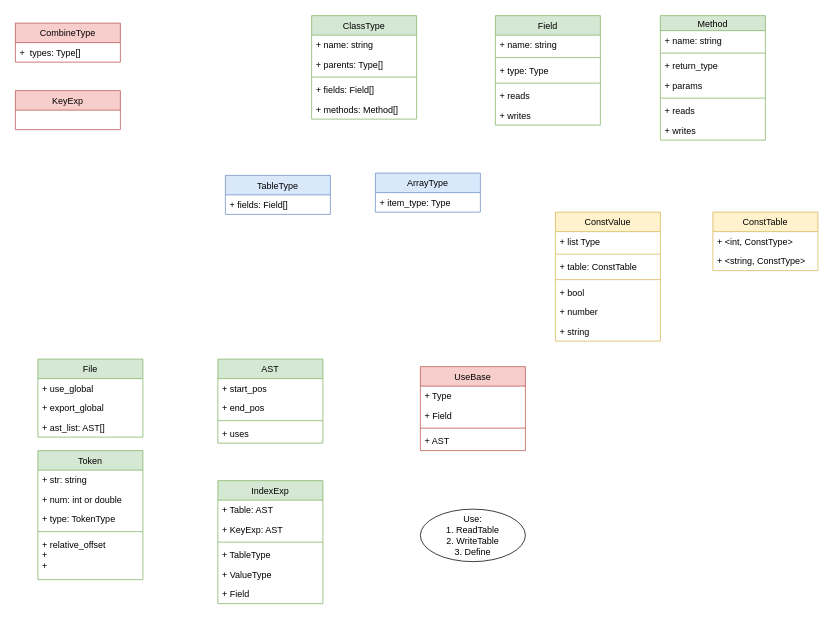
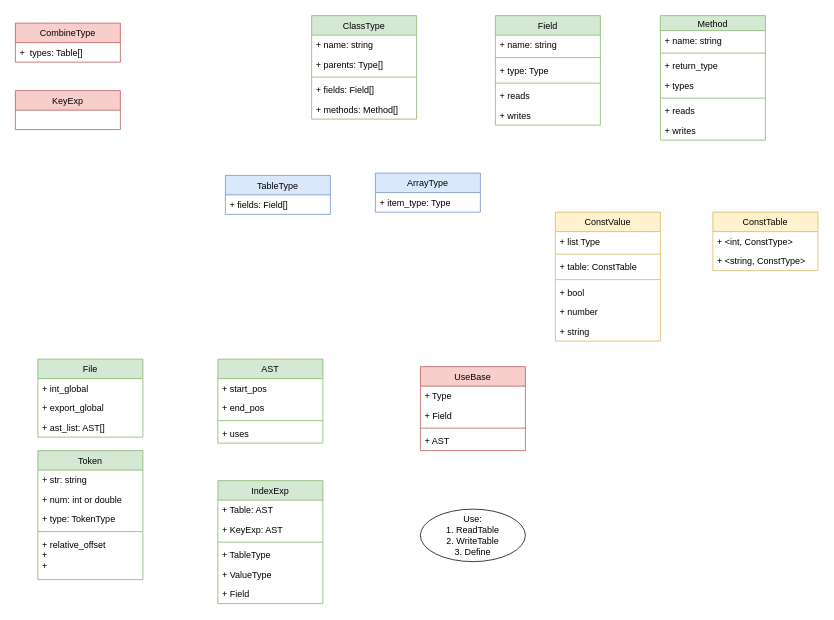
(56, 53) -> (58, 53)
(683, 86) -> (681, 86)
(69, 389) -> (68, 389)
